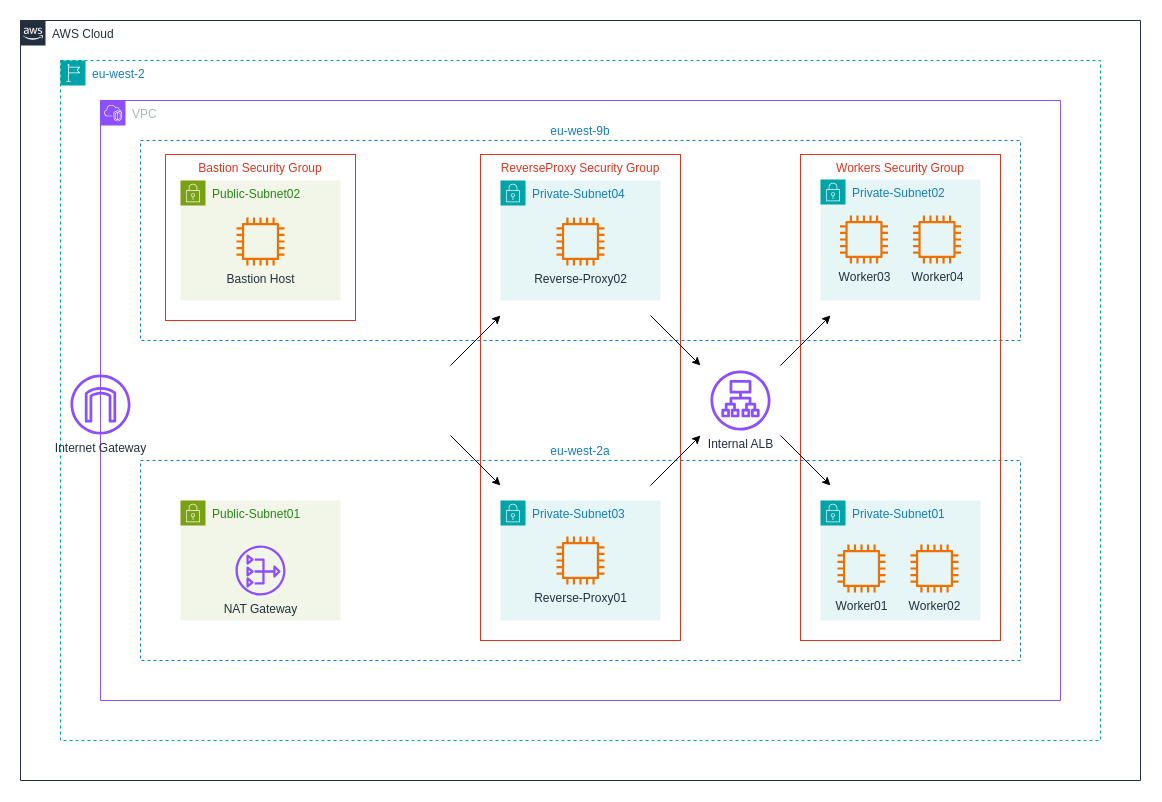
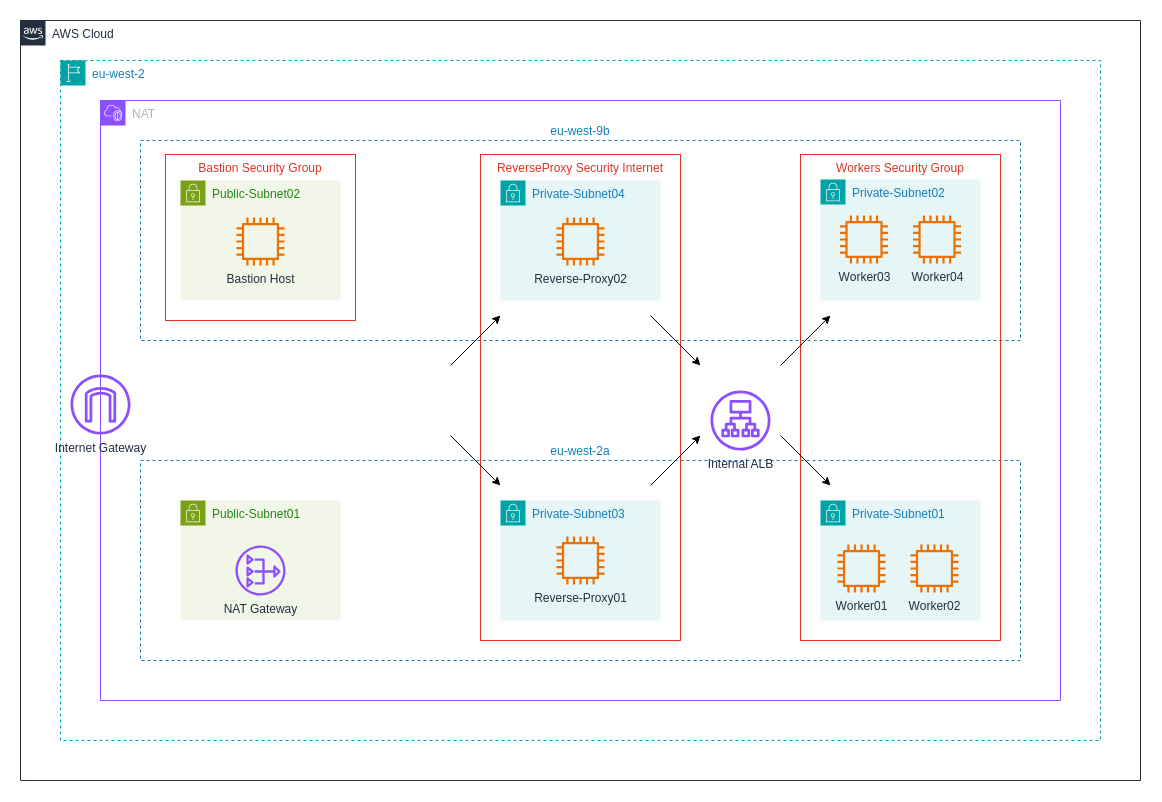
(143, 115) -> (143, 115)
(581, 169) -> (581, 169)
(741, 401) -> (741, 421)
